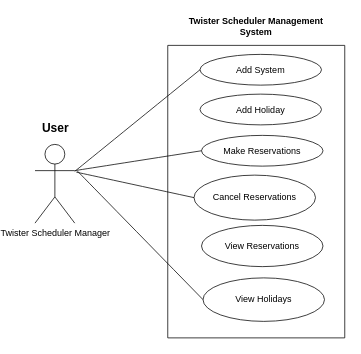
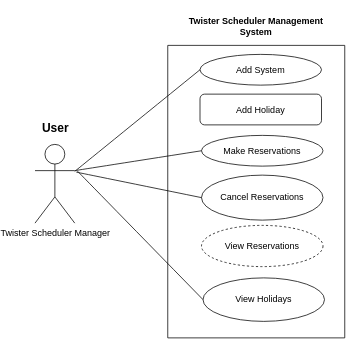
(261, 110) -> (261, 110)
(255, 198) -> (262, 198)
(262, 246) -> (262, 246)
